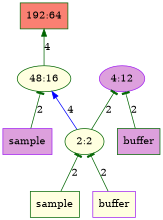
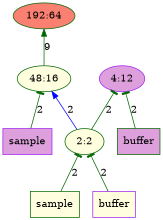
(44, 16) -> (44, 16)
(48, 47) -> (48, 47)
(71, 110) -> (71, 110)
